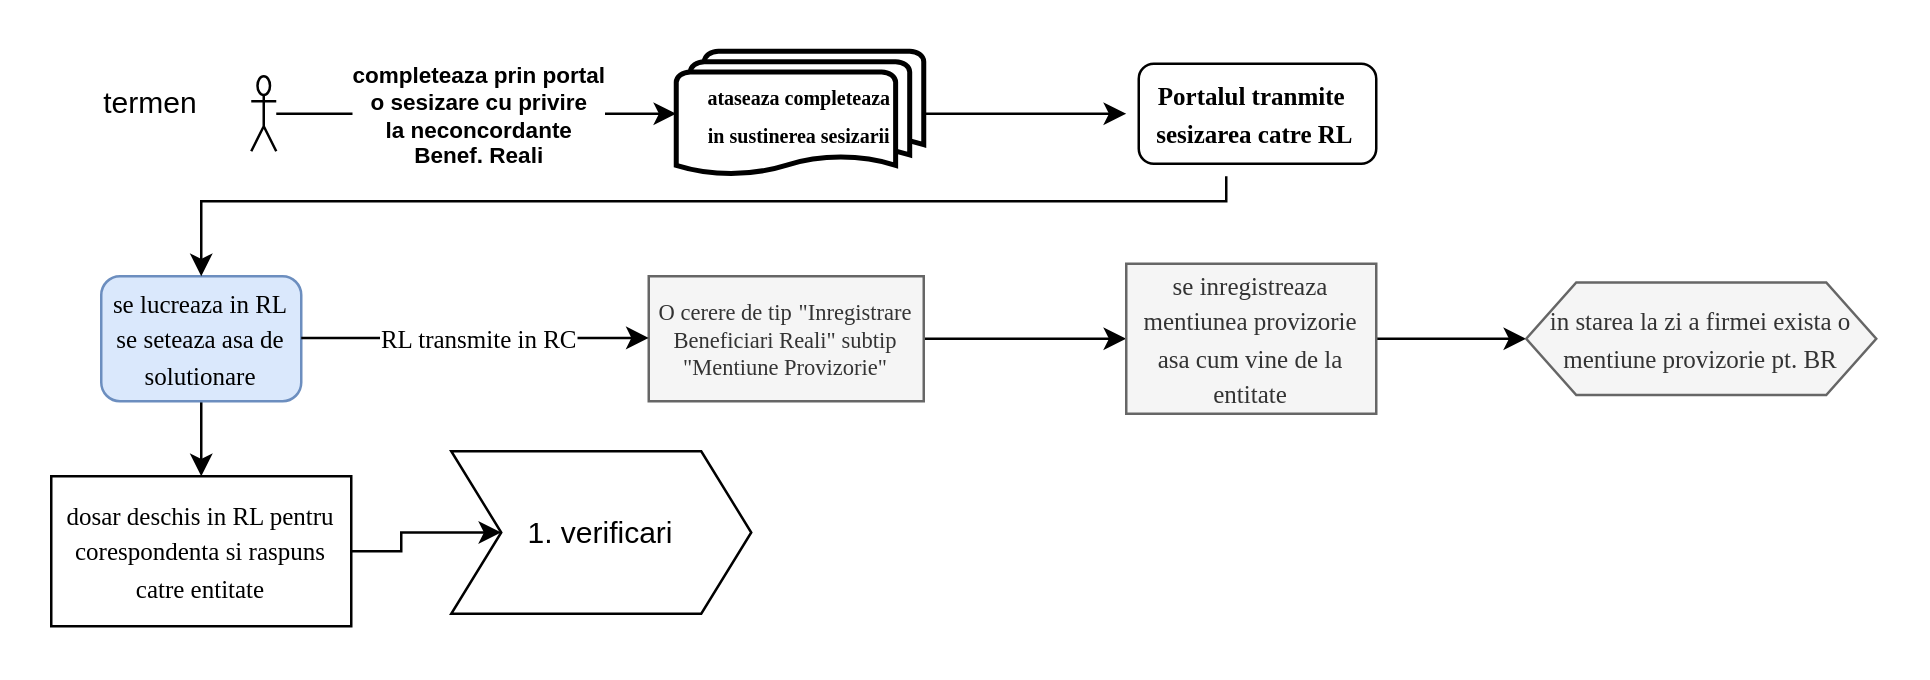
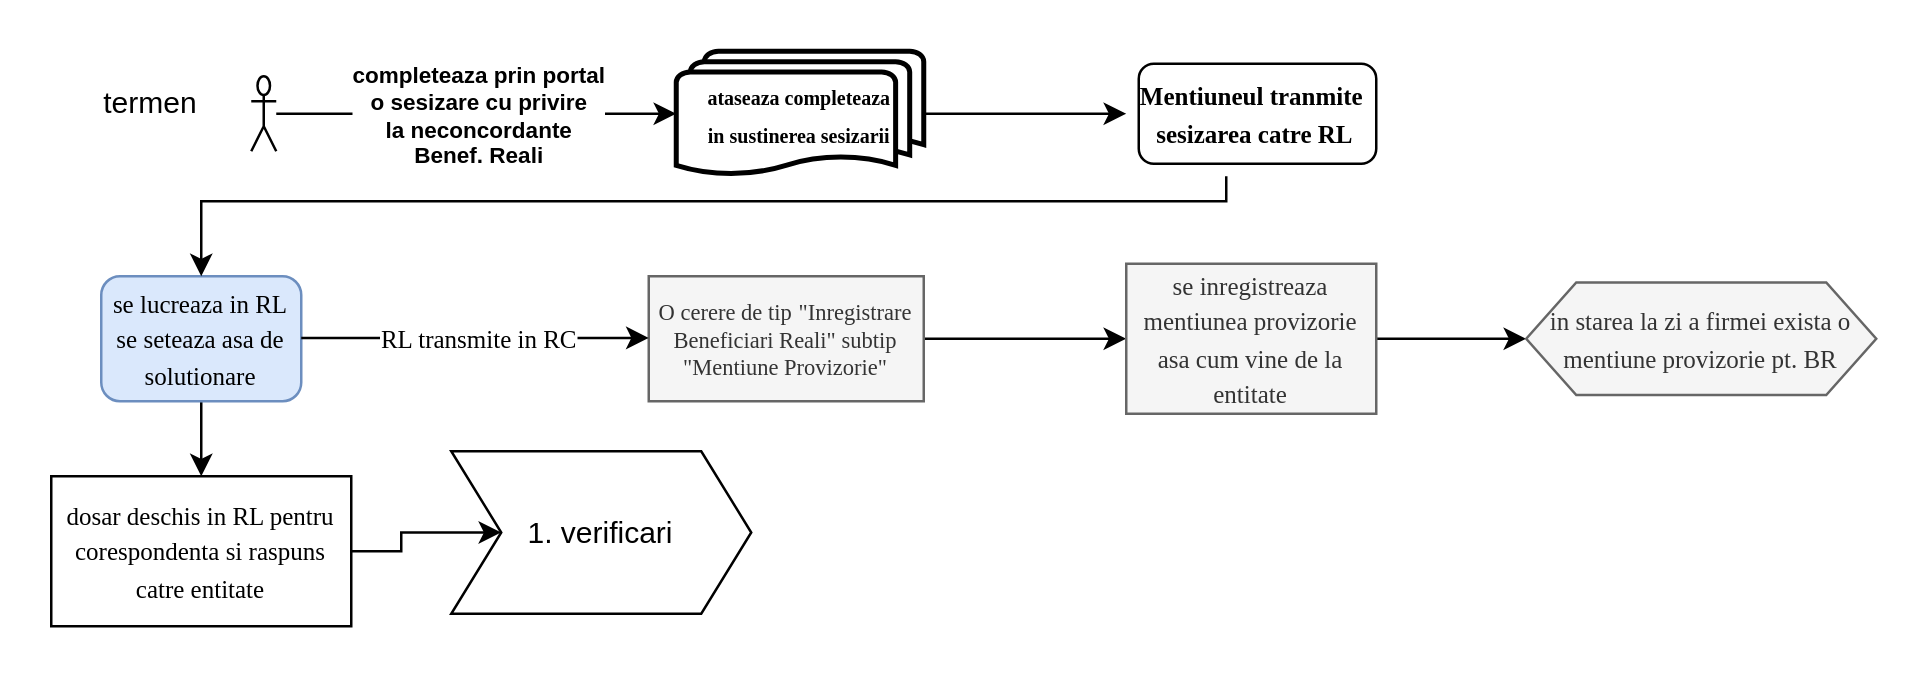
(1253, 114) -> (1253, 114)
